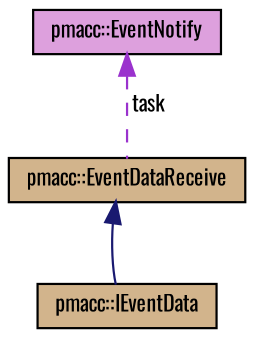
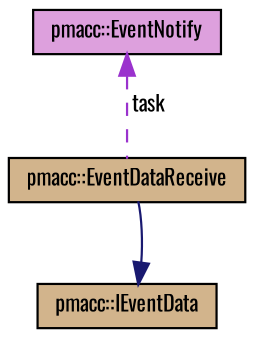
(112, 254) -> (142, 232)
